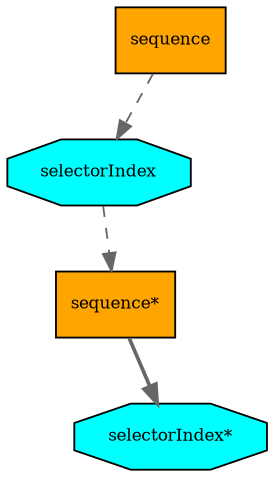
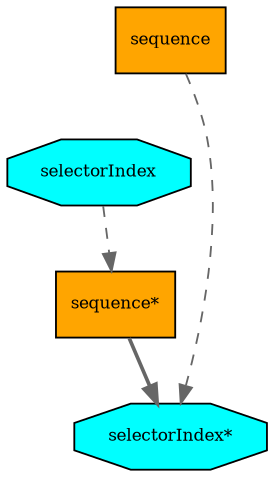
(139, 98) -> (212, 229)
